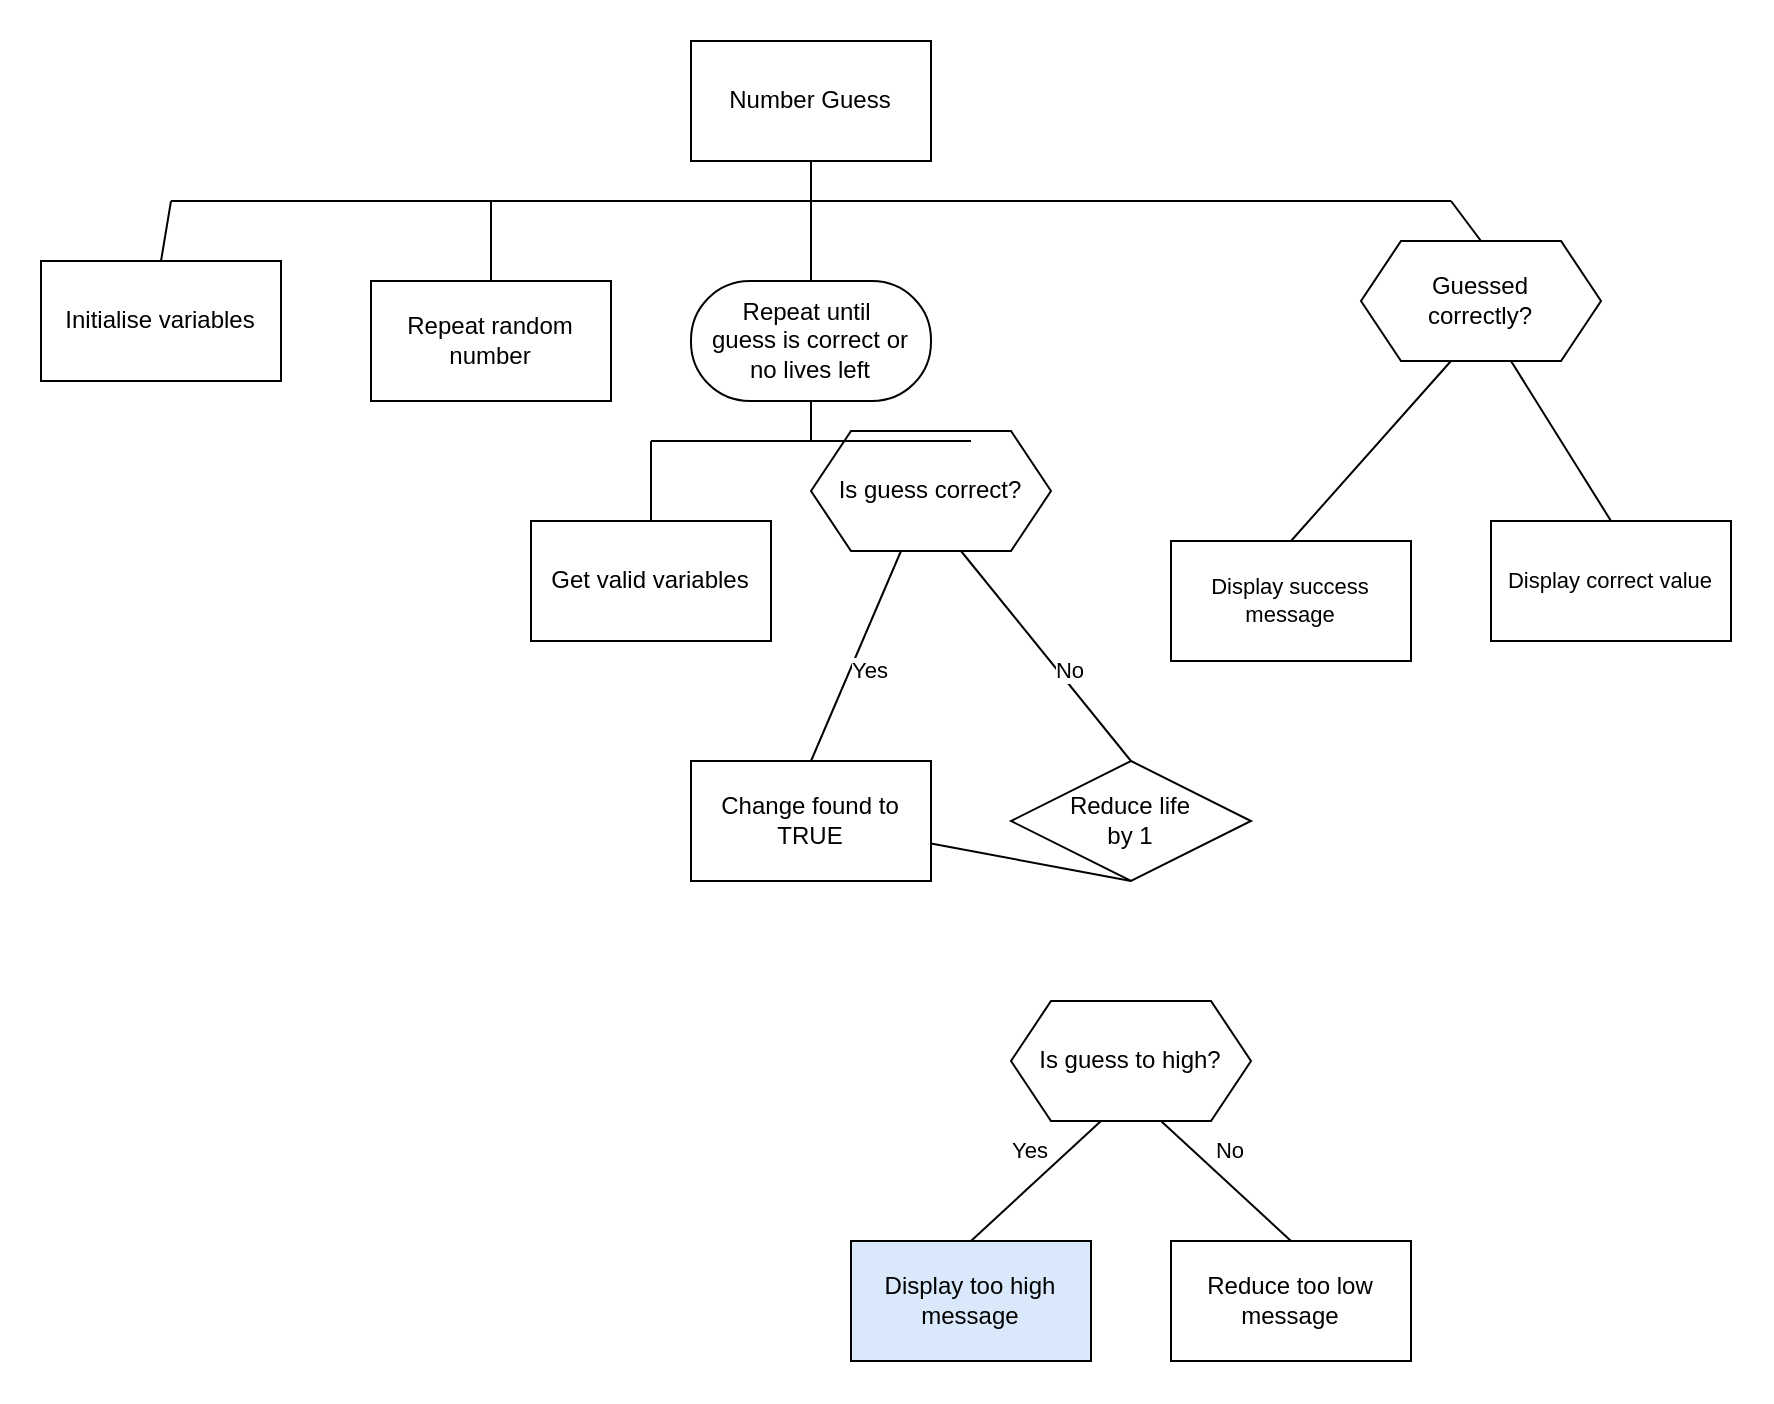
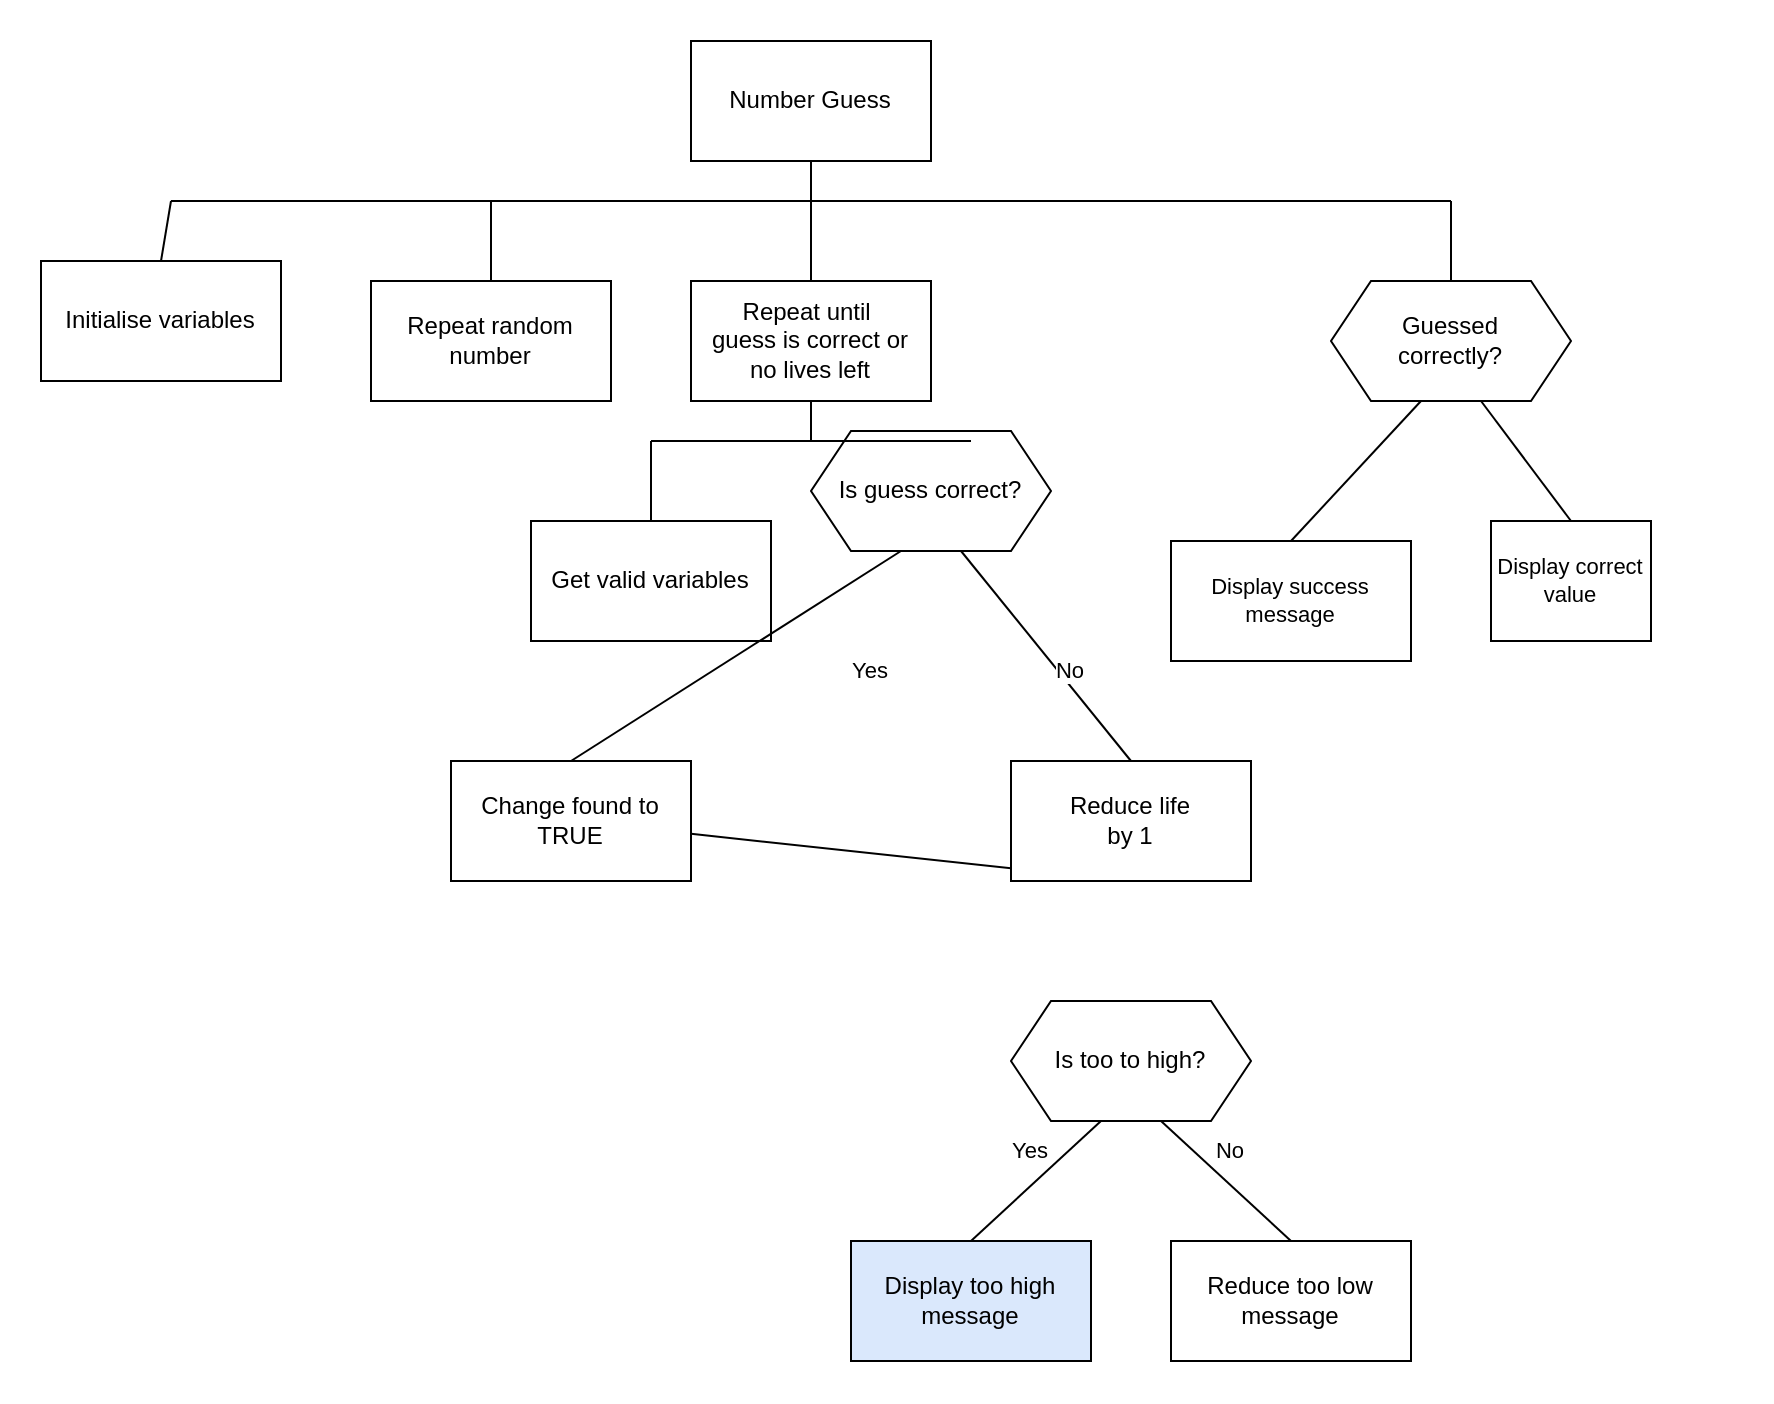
(1481, 301) -> (1451, 341)
(811, 341) -> (811, 341)
(1611, 581) -> (1571, 581)
(811, 821) -> (571, 821)
(1131, 821) -> (1131, 821)
(1131, 1061) -> (1131, 1061)
